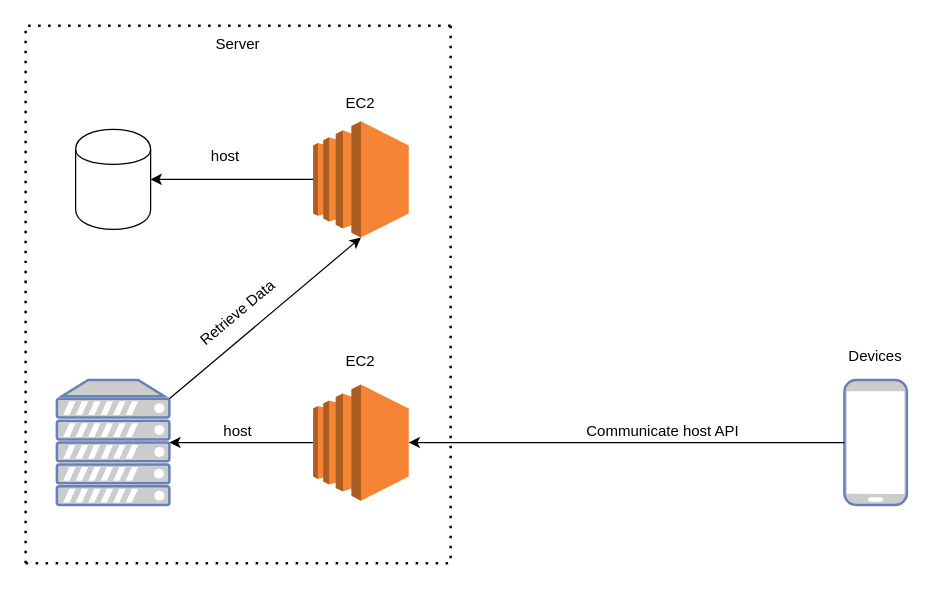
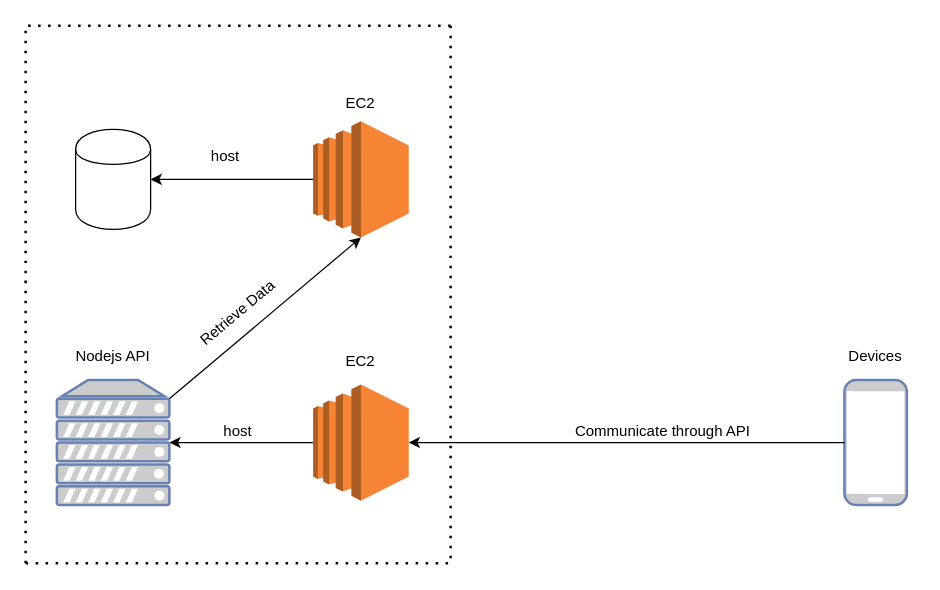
(238, 44) -> none
none -> (113, 357)
(663, 432) -> (663, 432)
